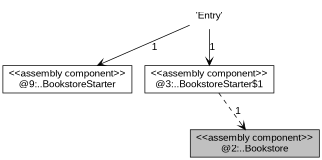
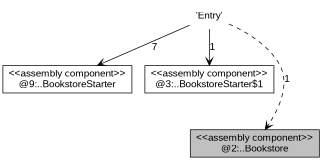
(155, 47) -> (155, 47)
(230, 108) -> (279, 63)
